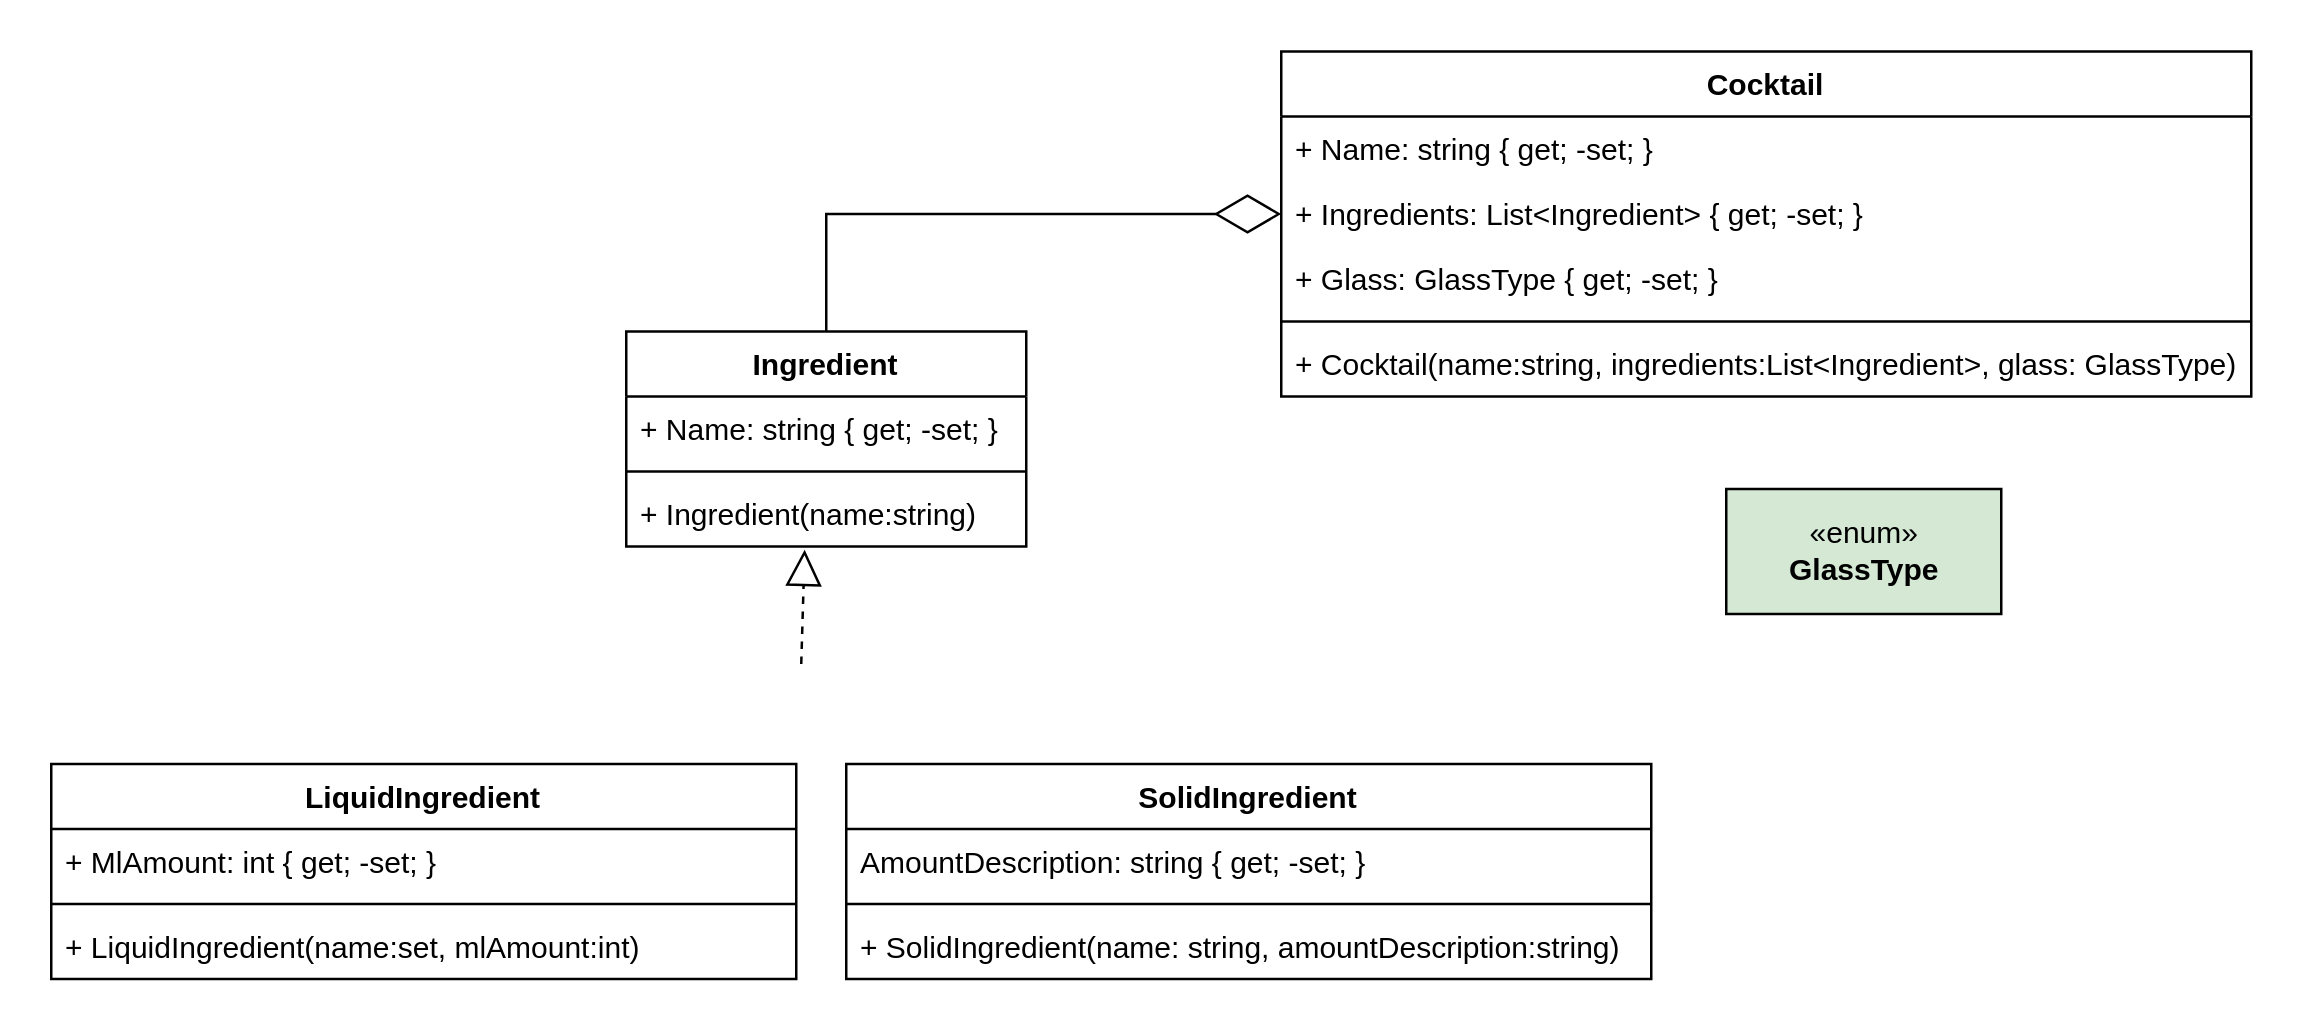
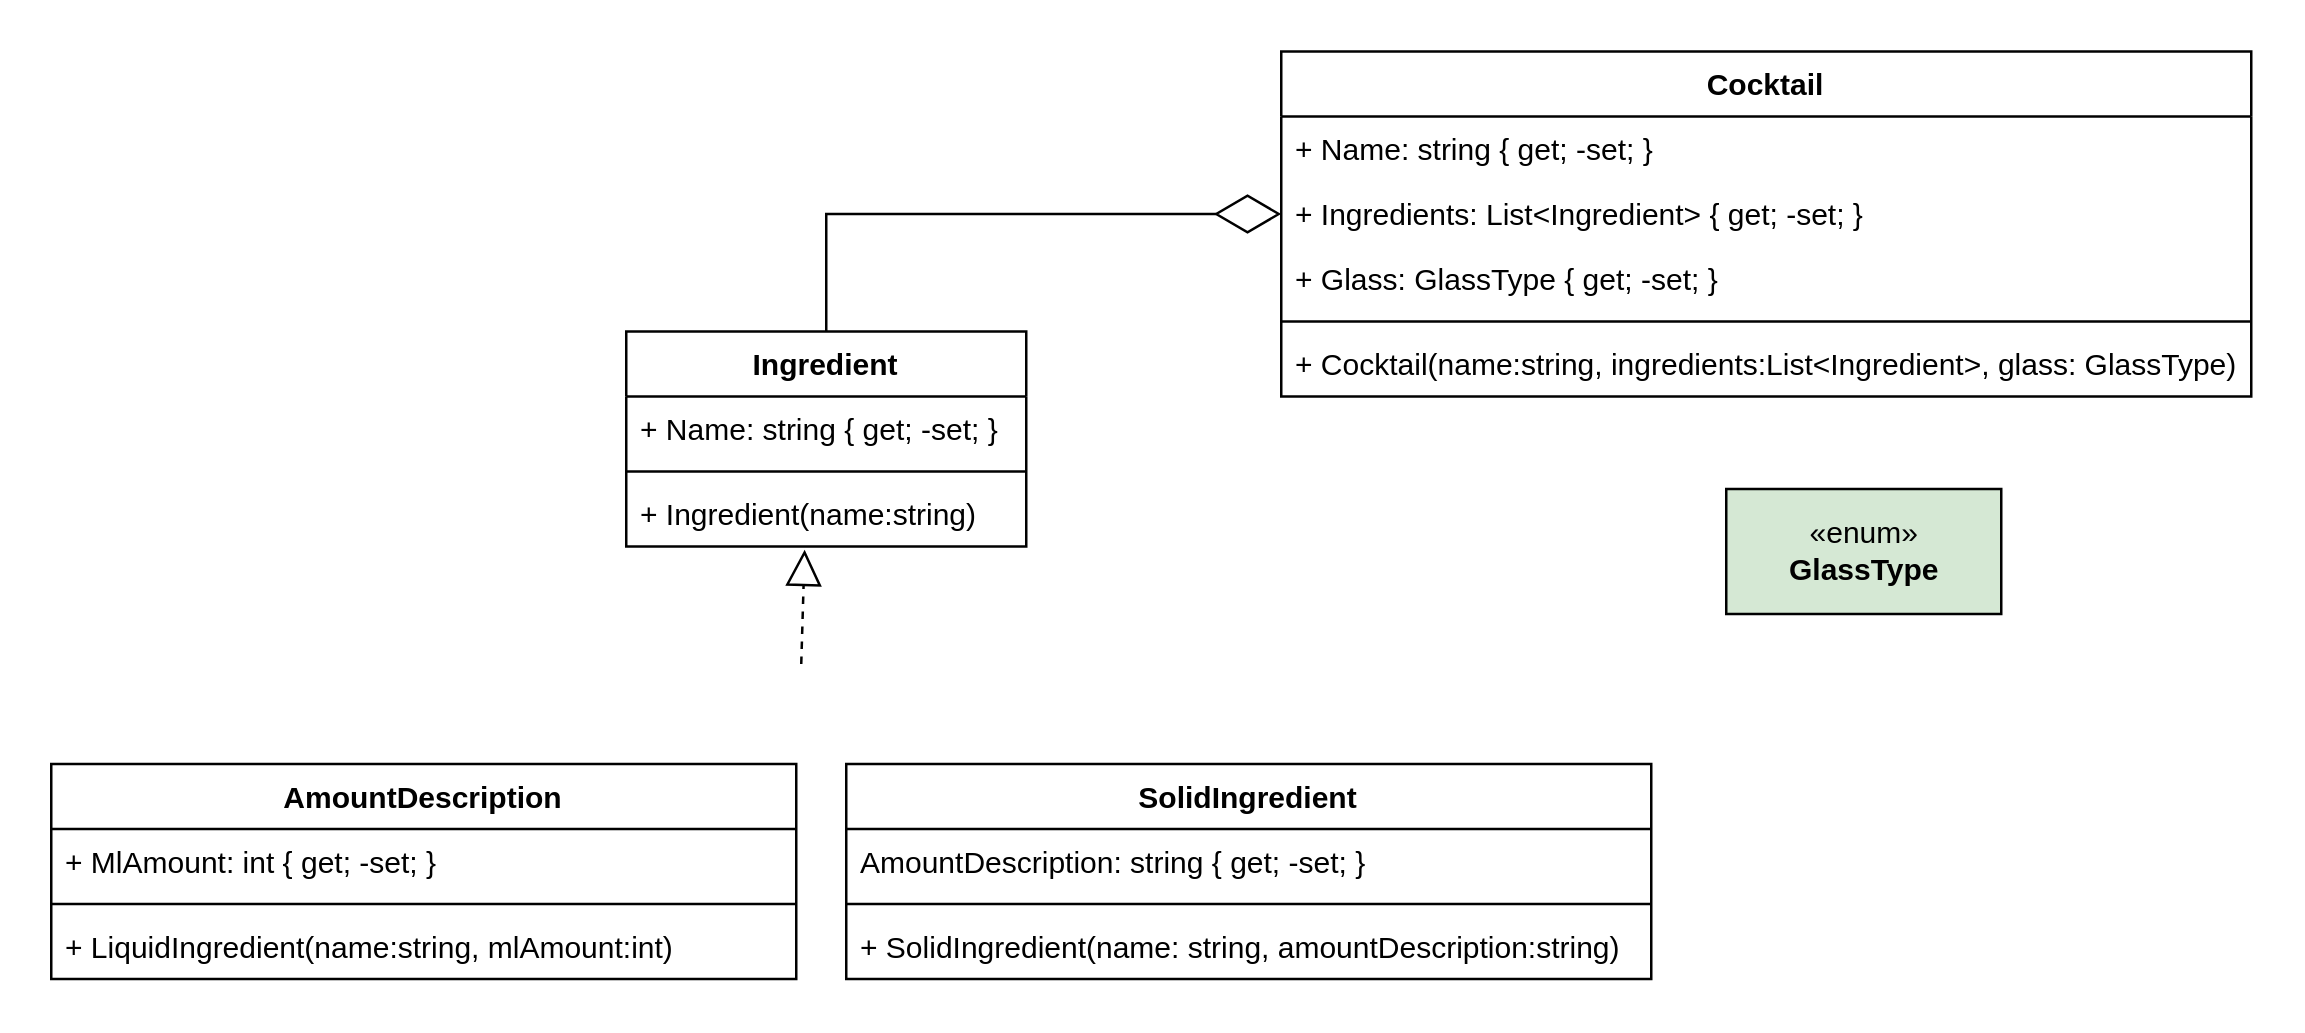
(423, 798) -> (423, 798)
(379, 948) -> (400, 948)
